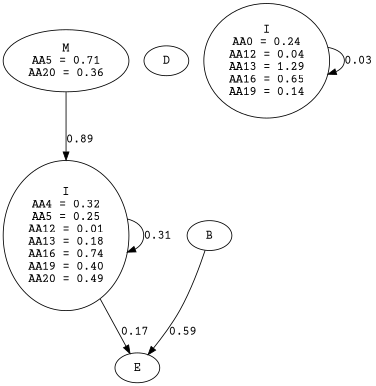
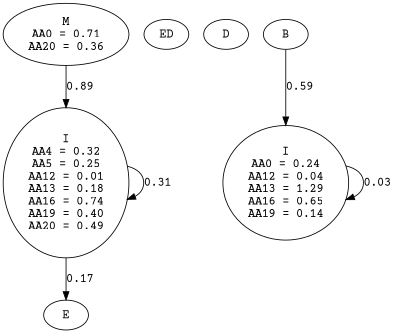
none -> (166, 34)
(66, 61) -> (66, 34)
(184, 302) -> (286, 83)
